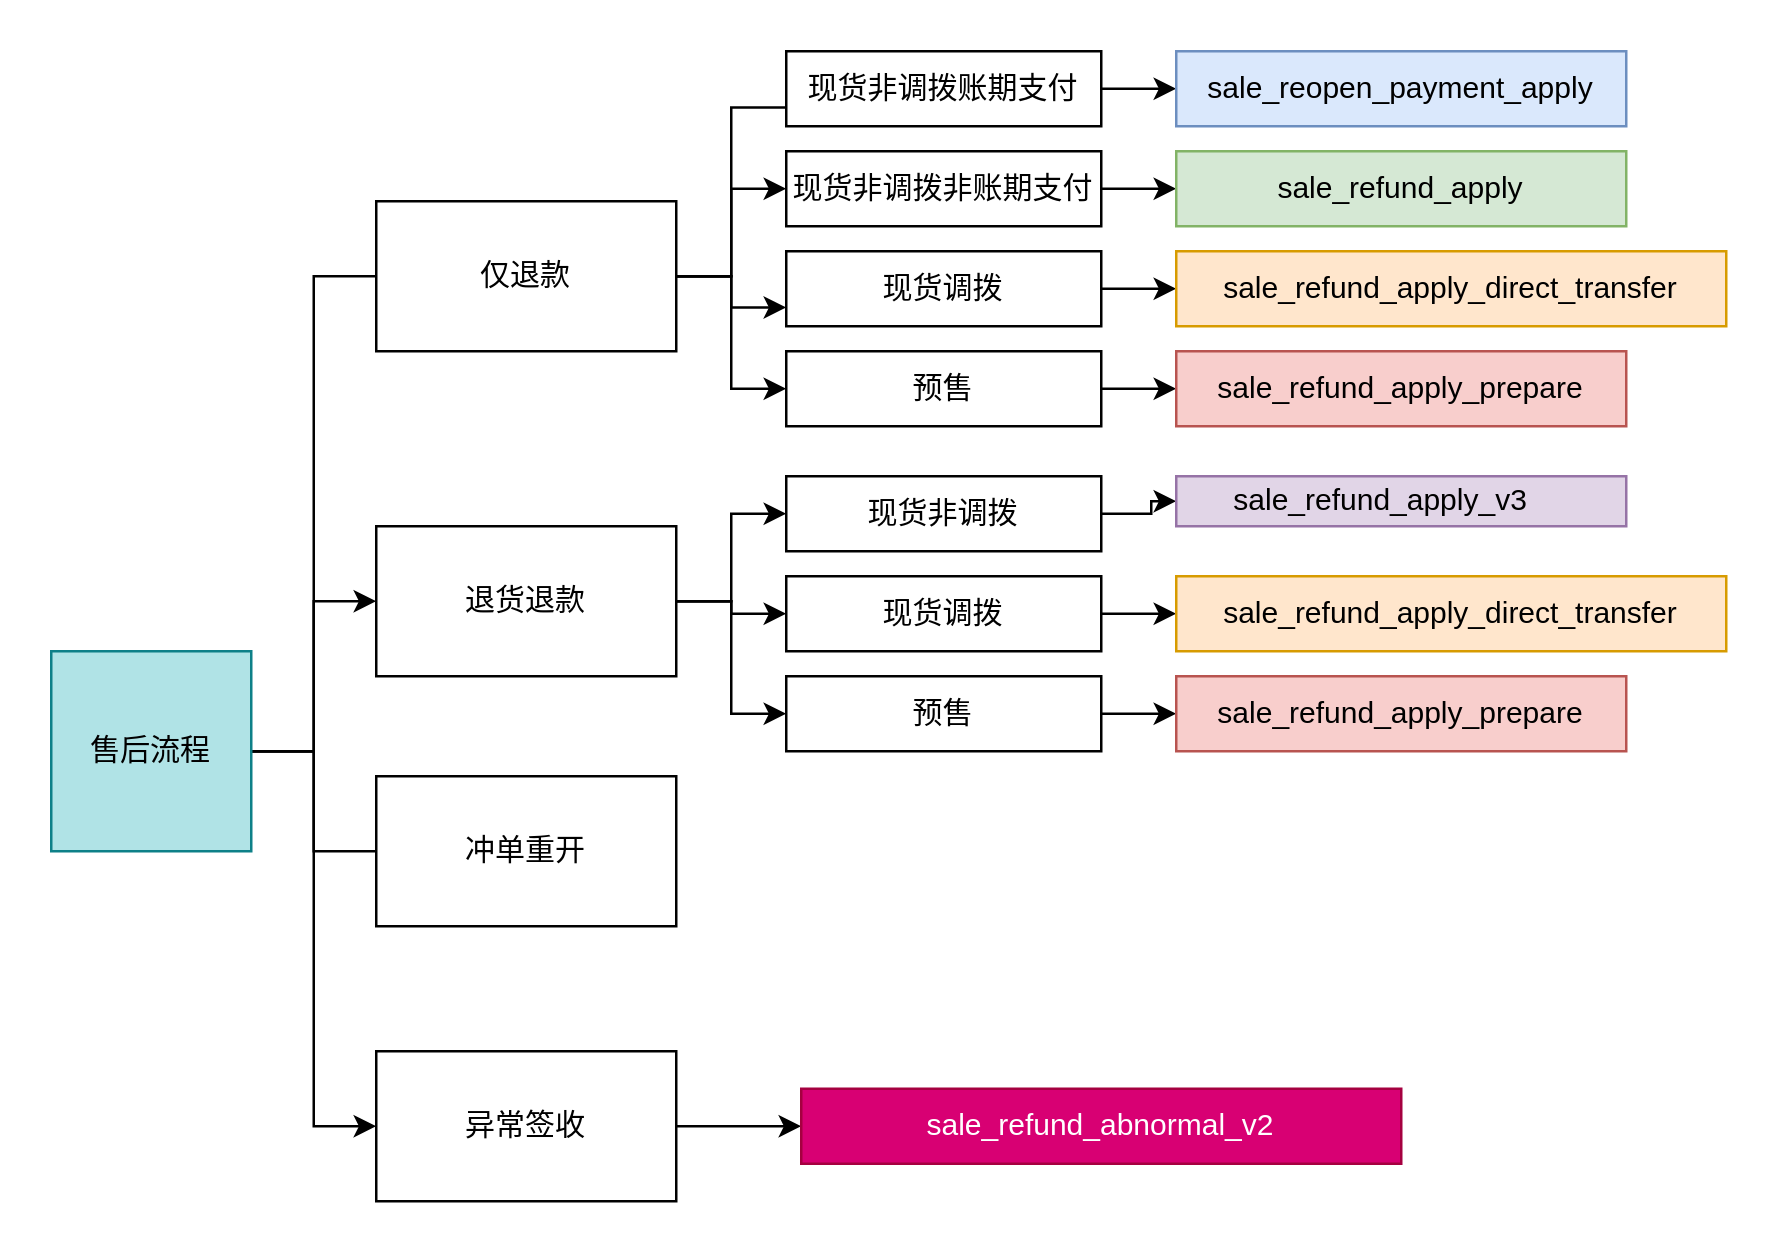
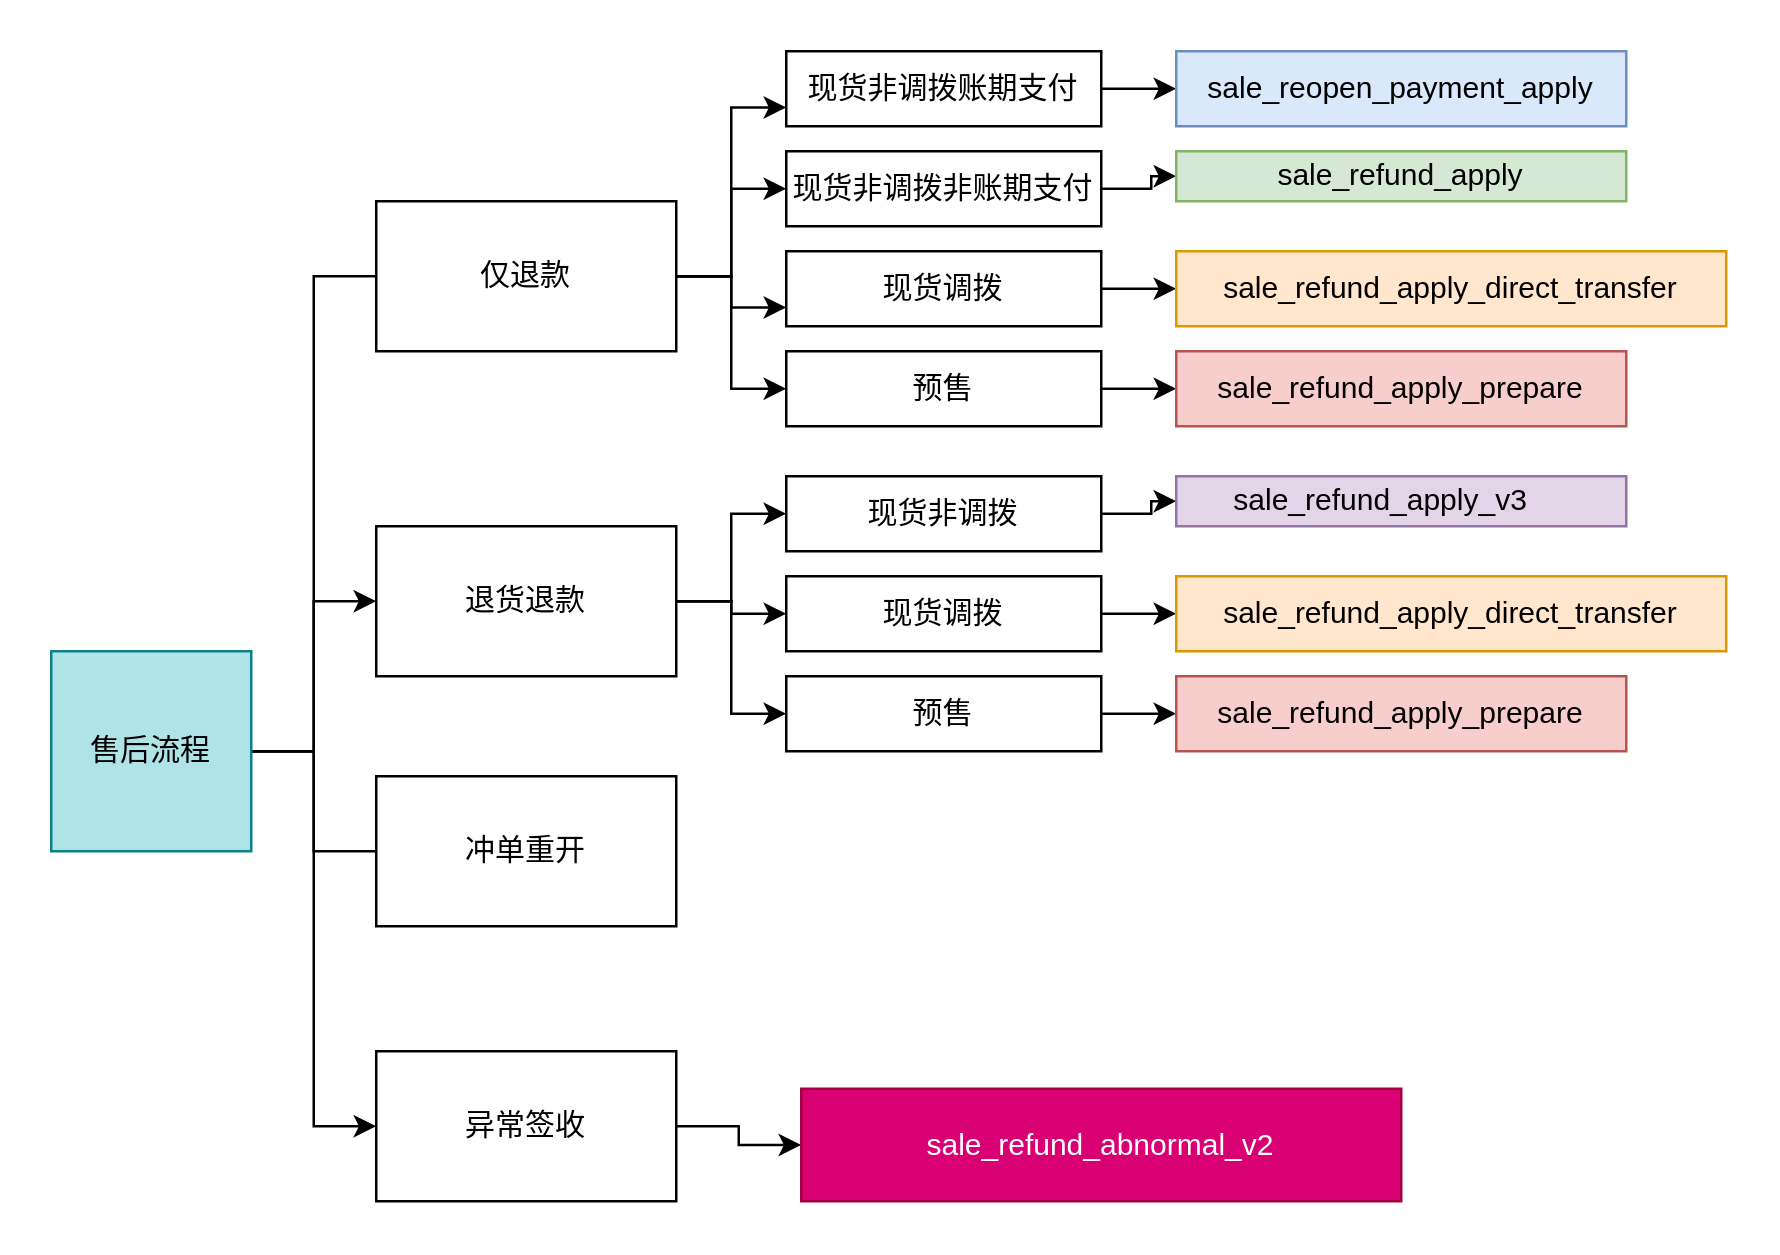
(774, 108) -> (767, 108)
(1401, 189) -> (1401, 176)
(1101, 1126) -> (1101, 1145)
